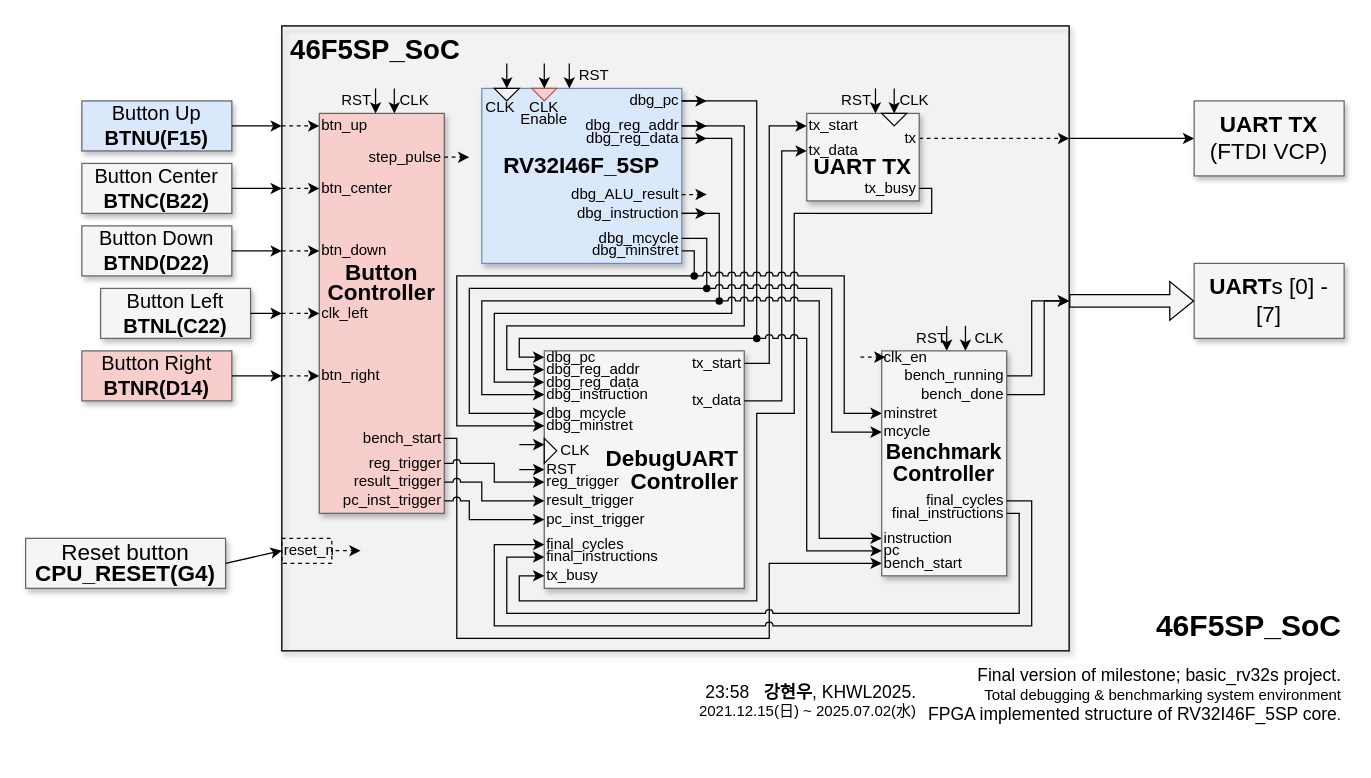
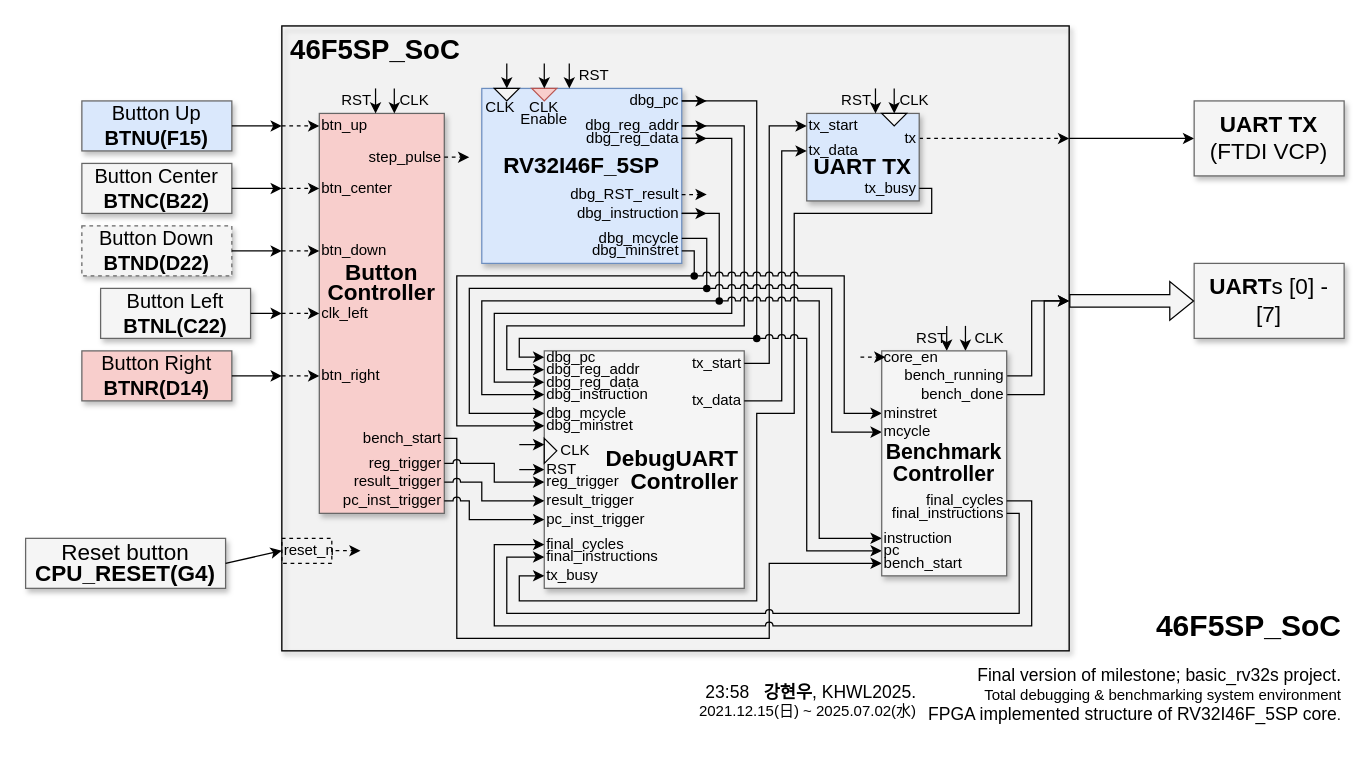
(863, 157) -> (863, 157)
(623, 194) -> (623, 194)
(157, 251) -> (157, 251)
(908, 357) -> (914, 357)
